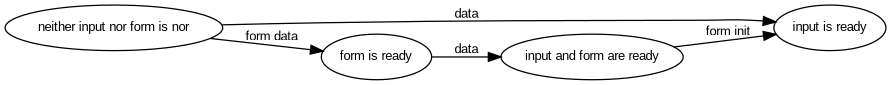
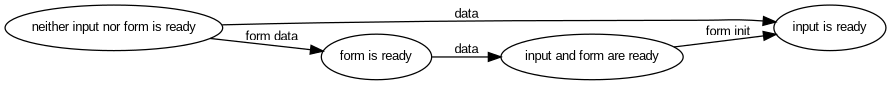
(114, 28) -> (114, 28)
